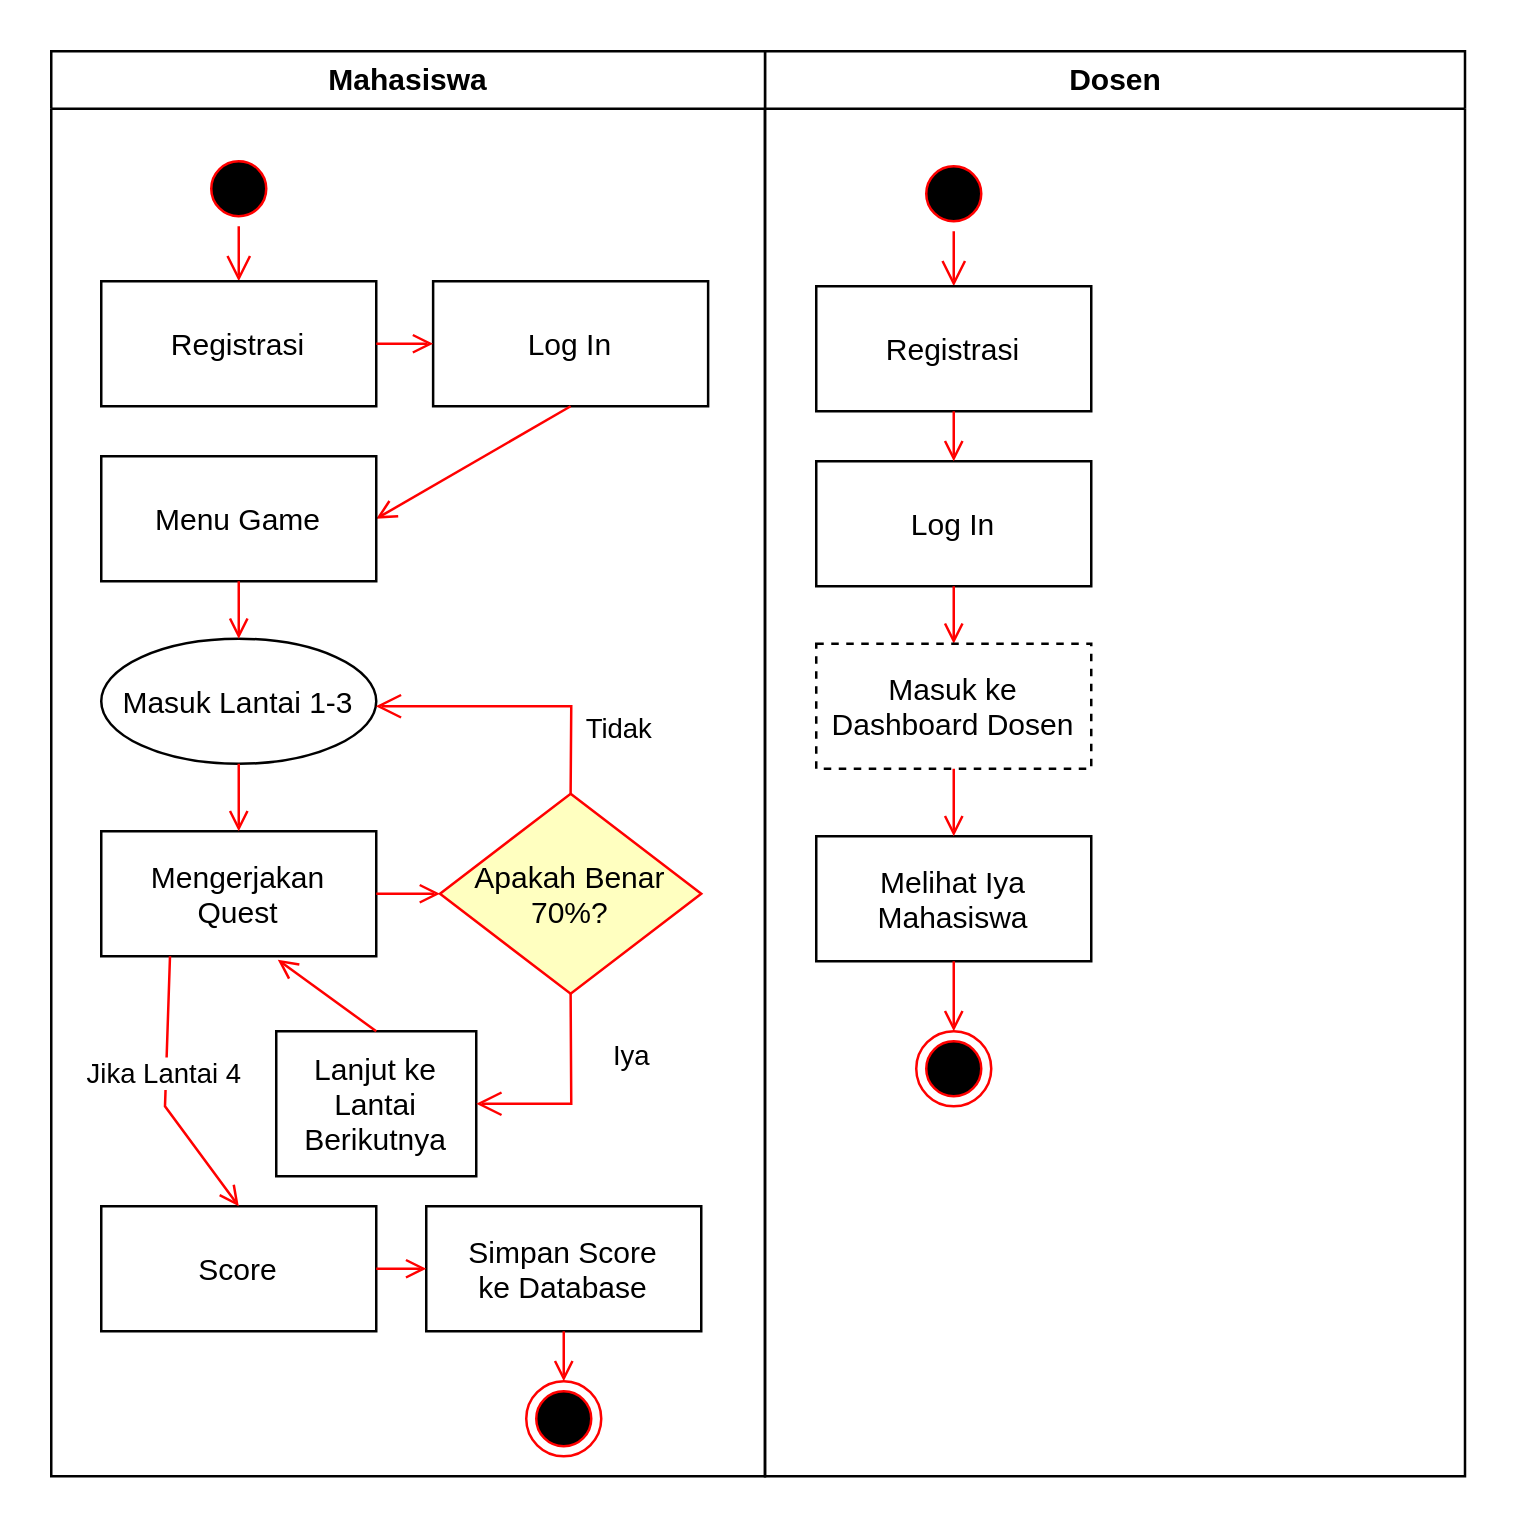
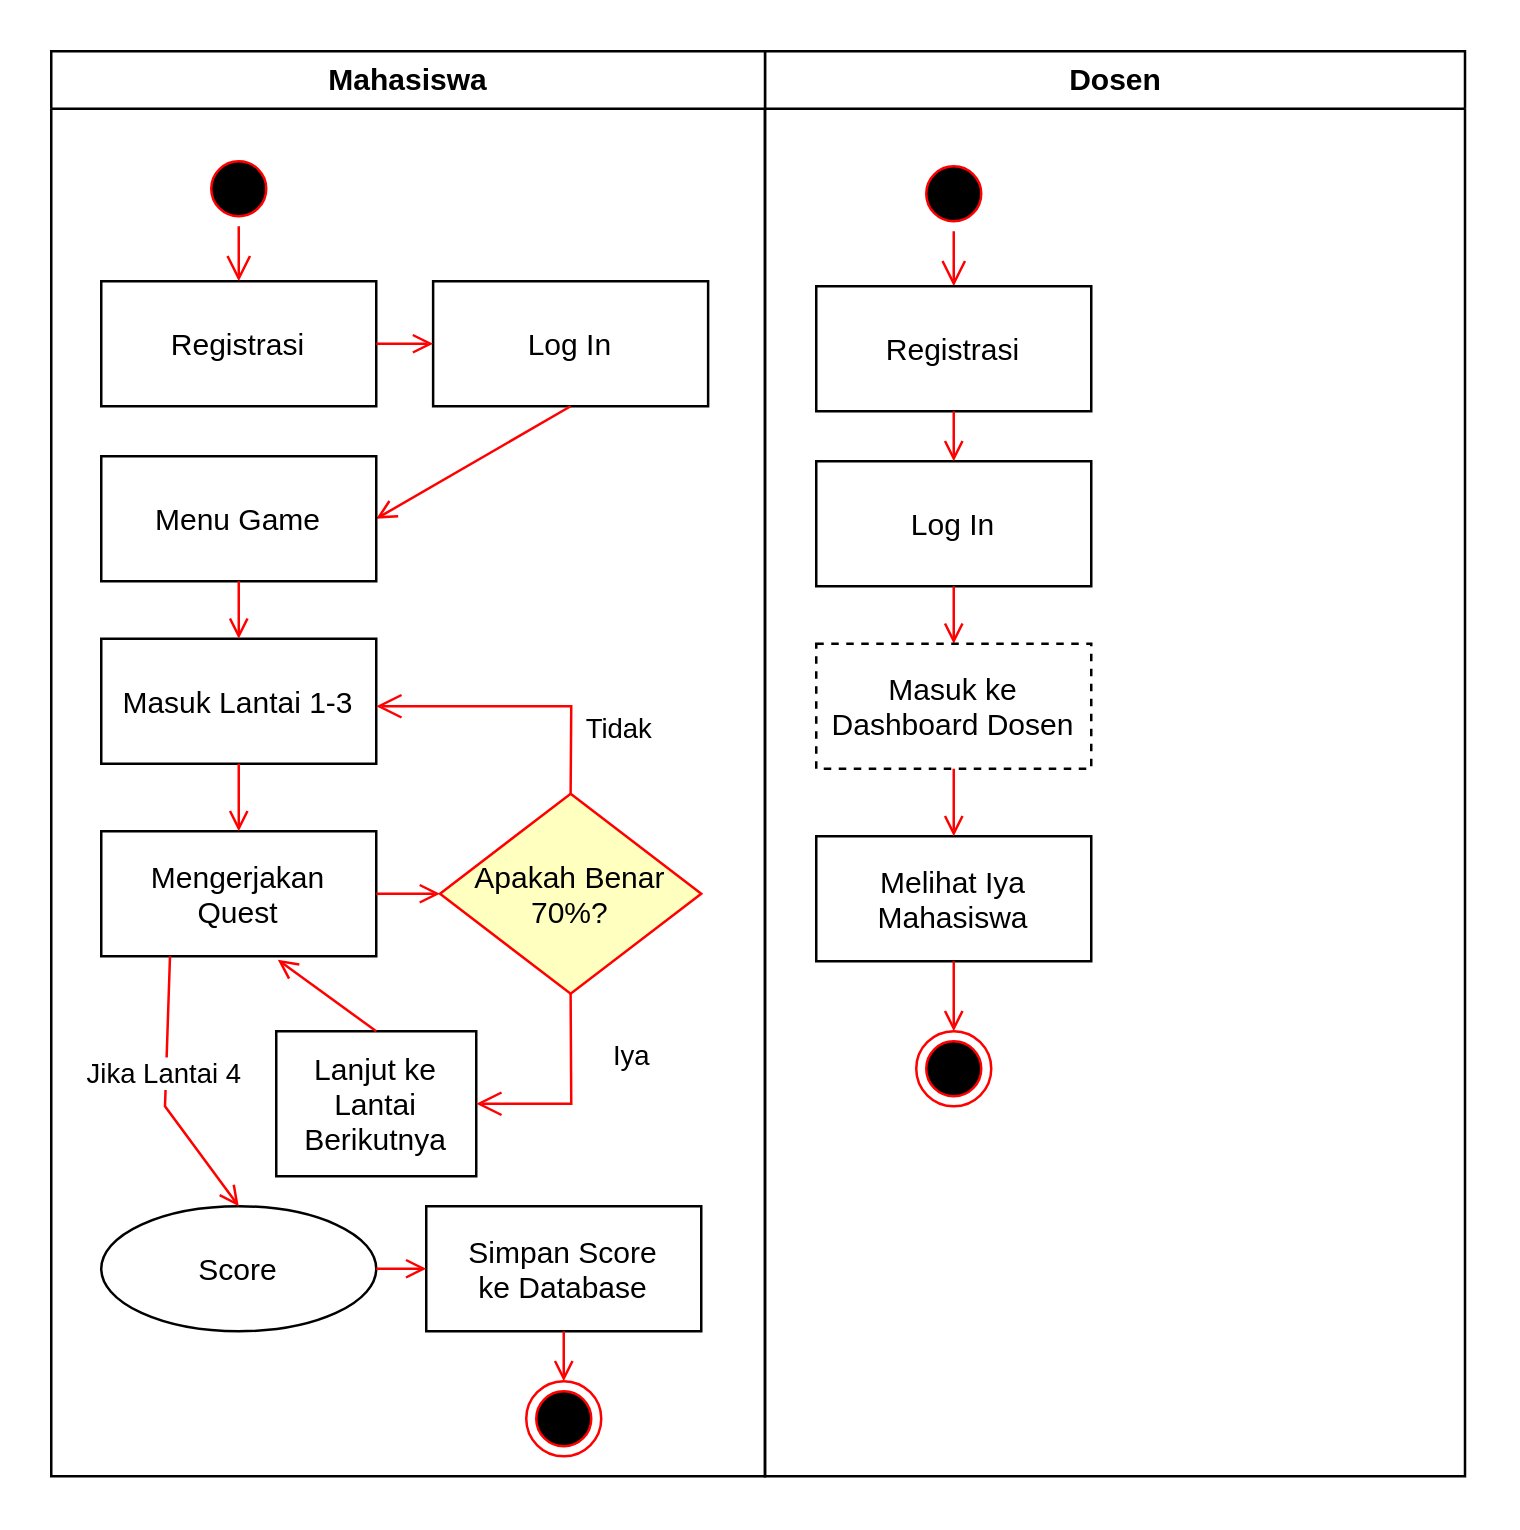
(239, 701) -> (239, 701)
(239, 1269) -> (239, 1269)
